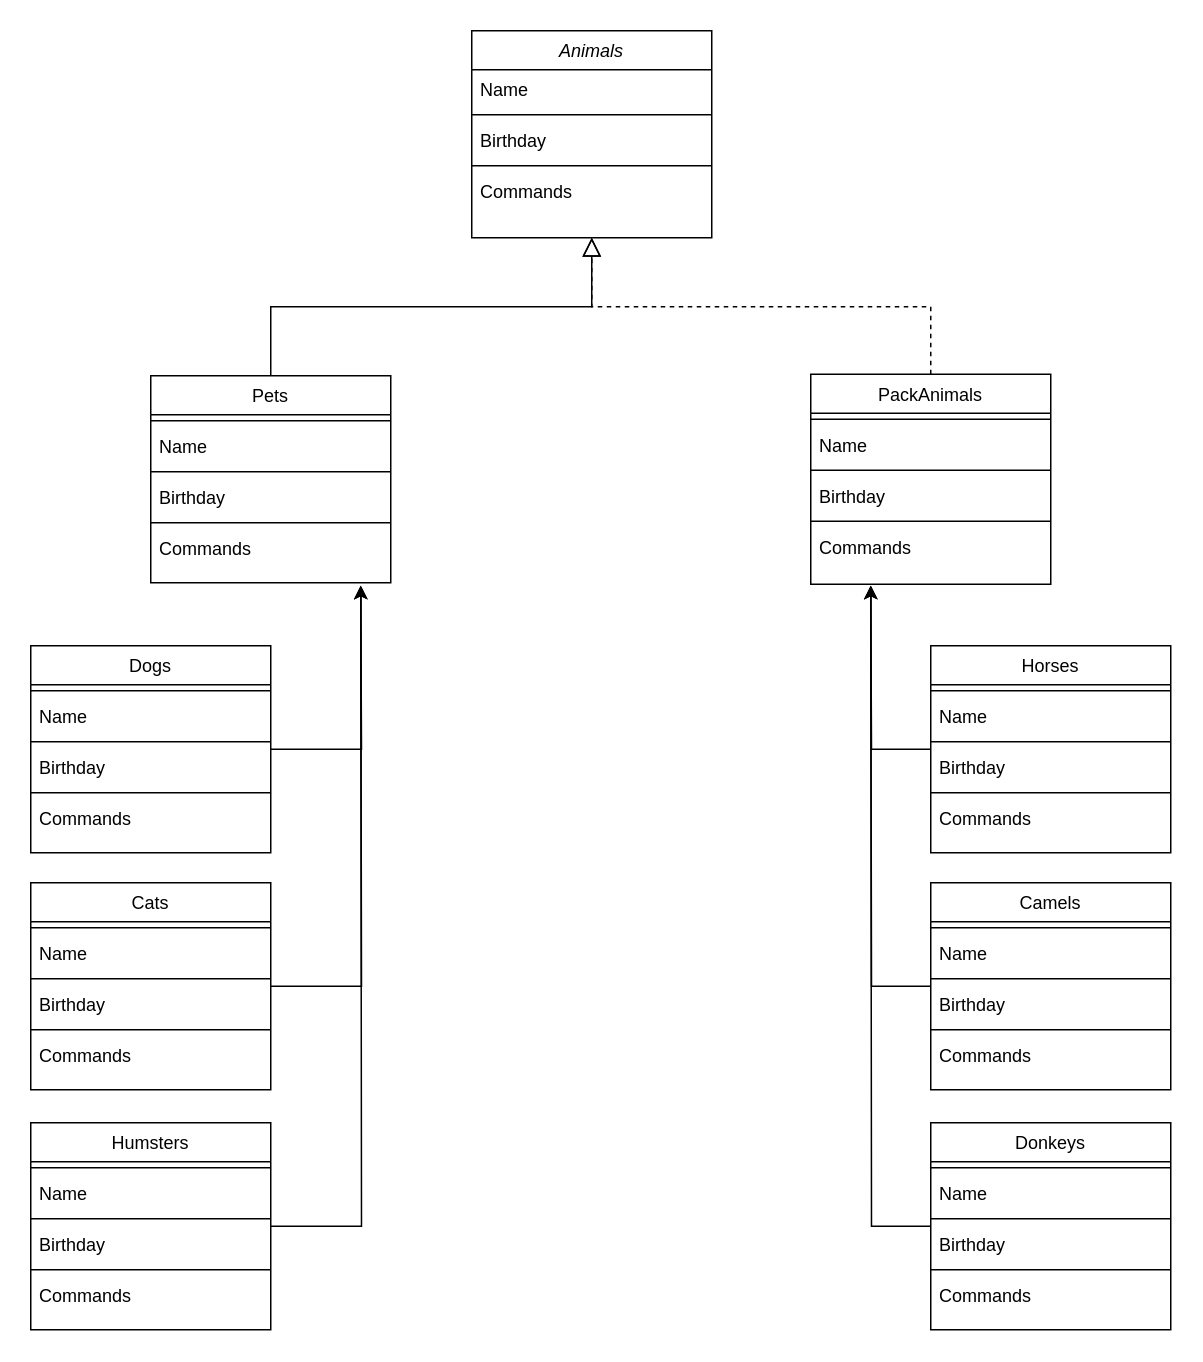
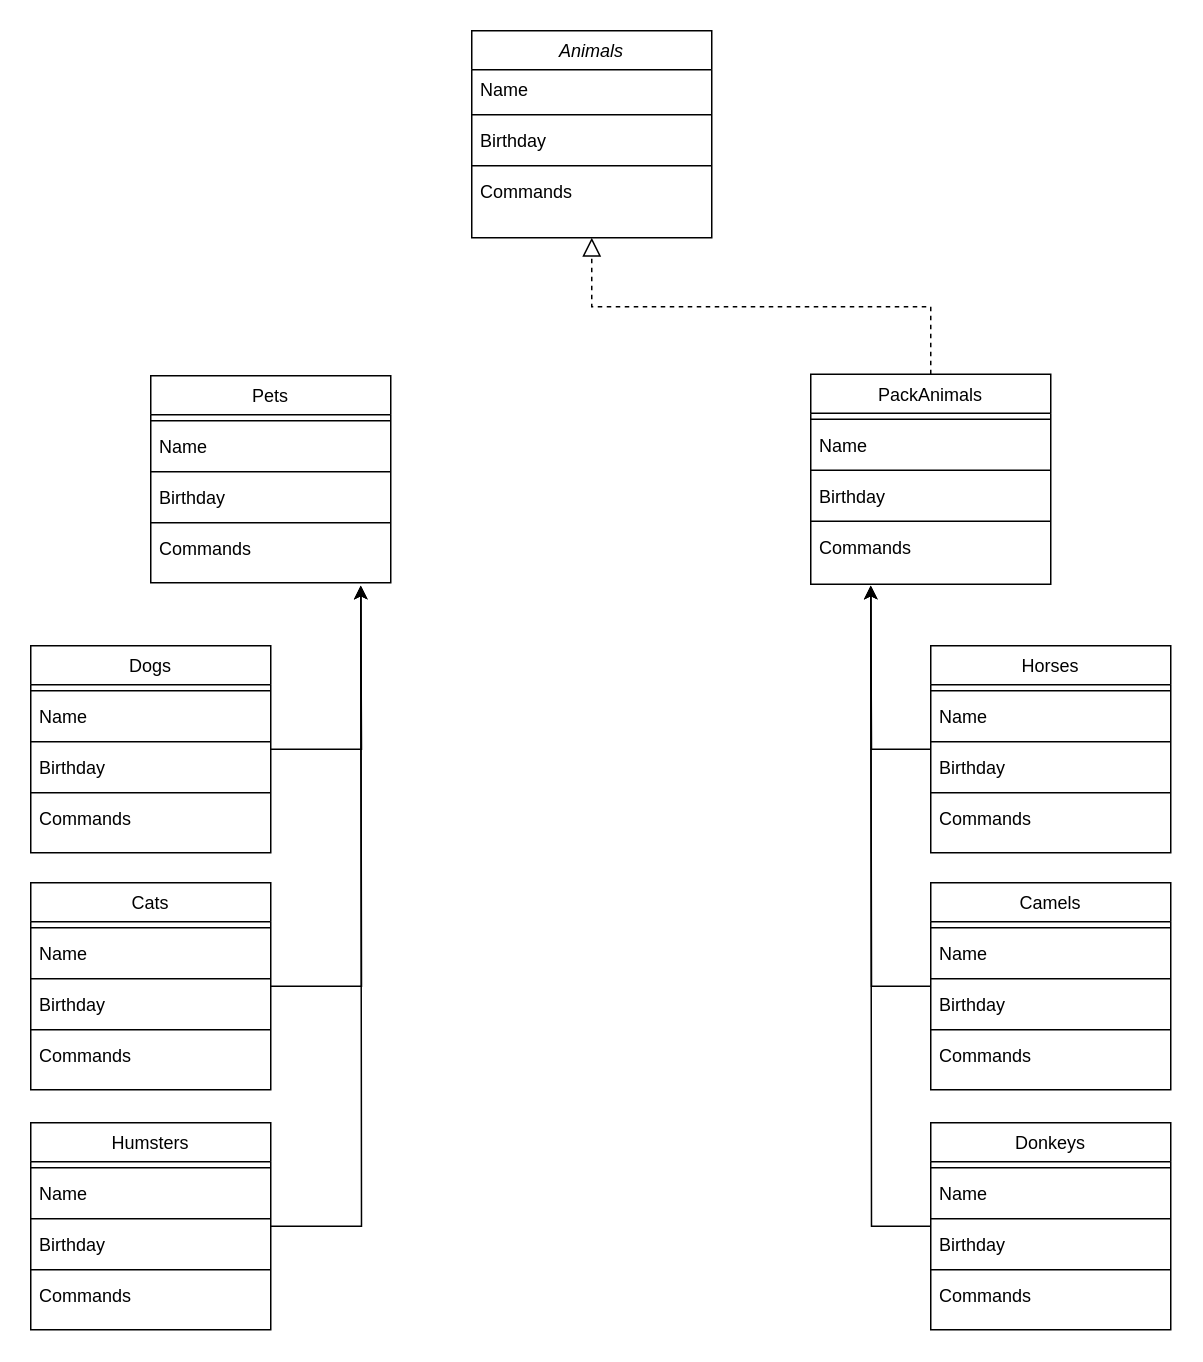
(396, 307) -> none
